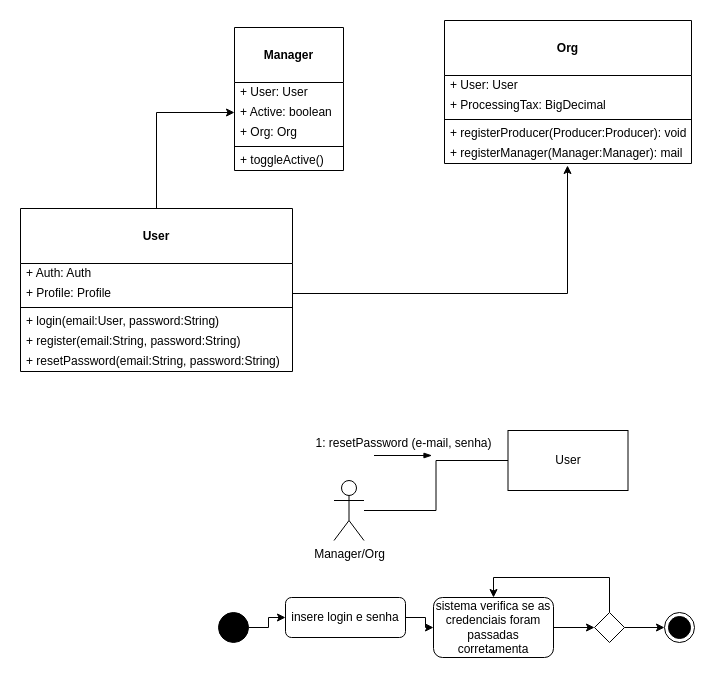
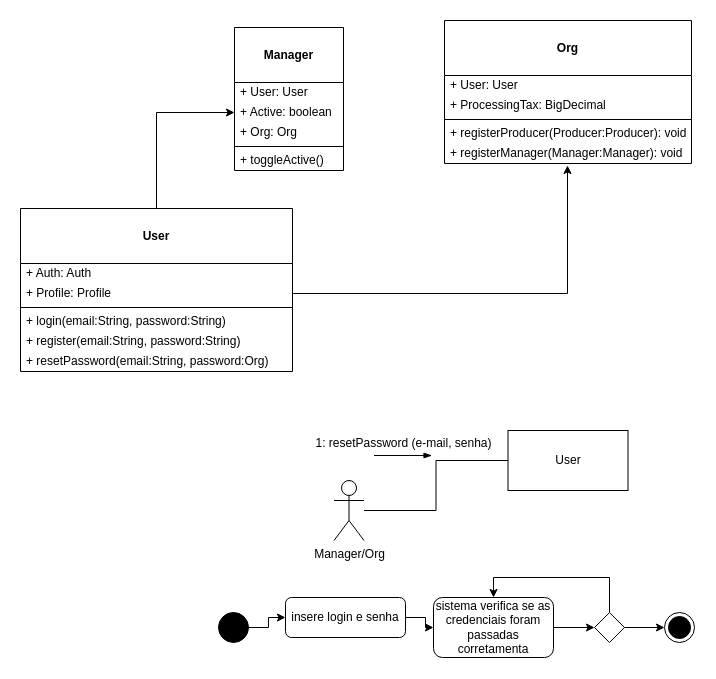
(569, 154) -> (569, 154)
(132, 322) -> (137, 322)
(158, 362) -> (158, 362)
